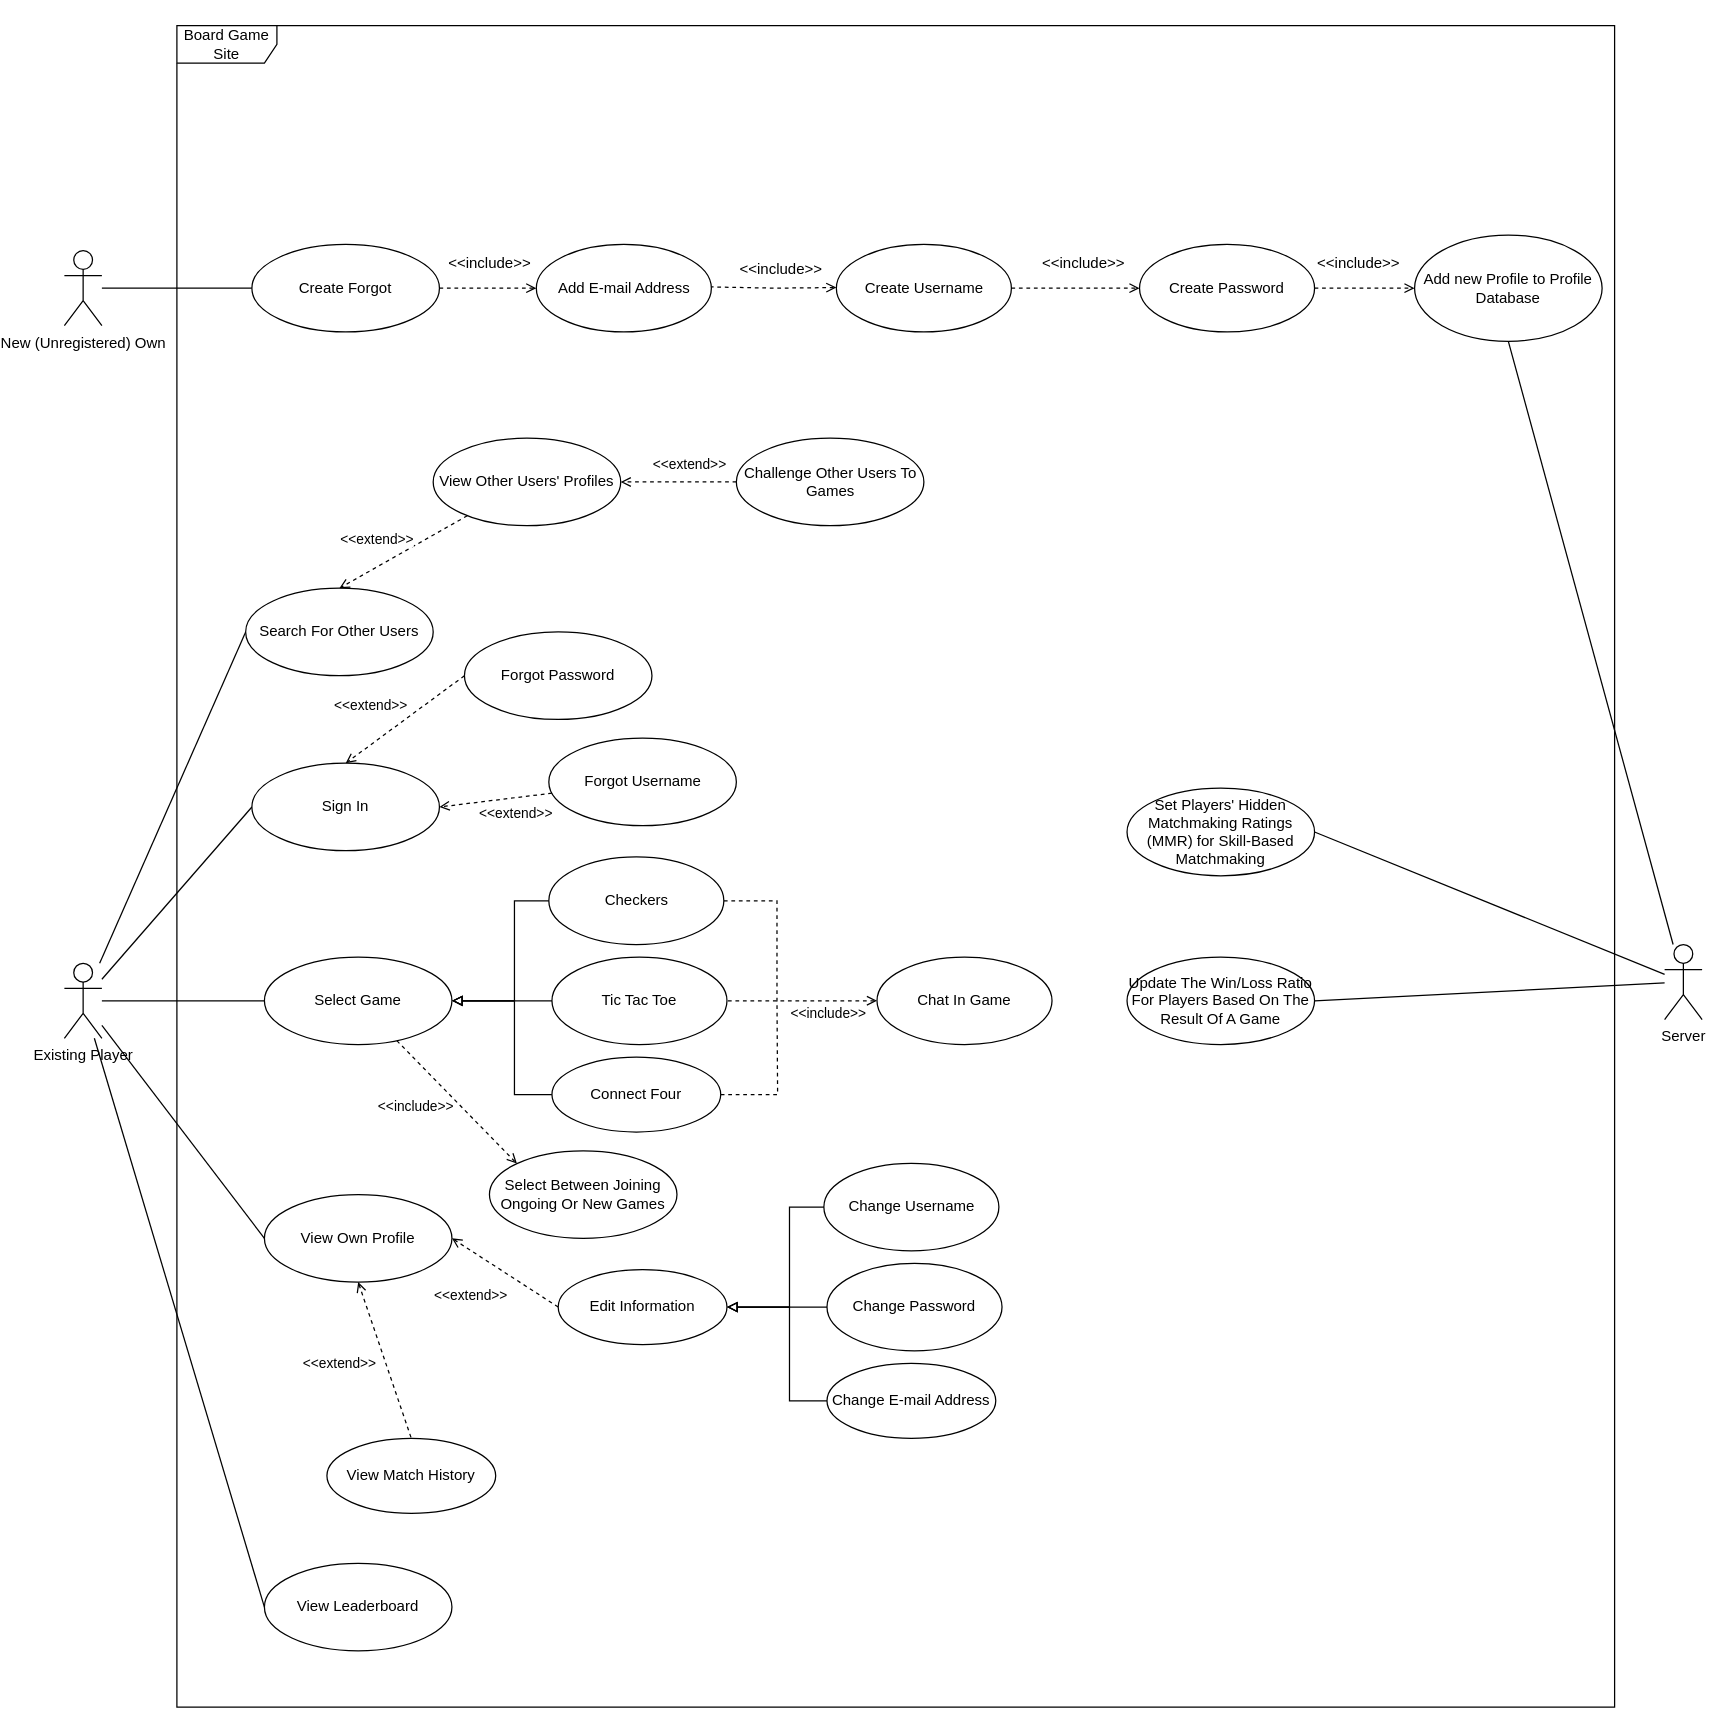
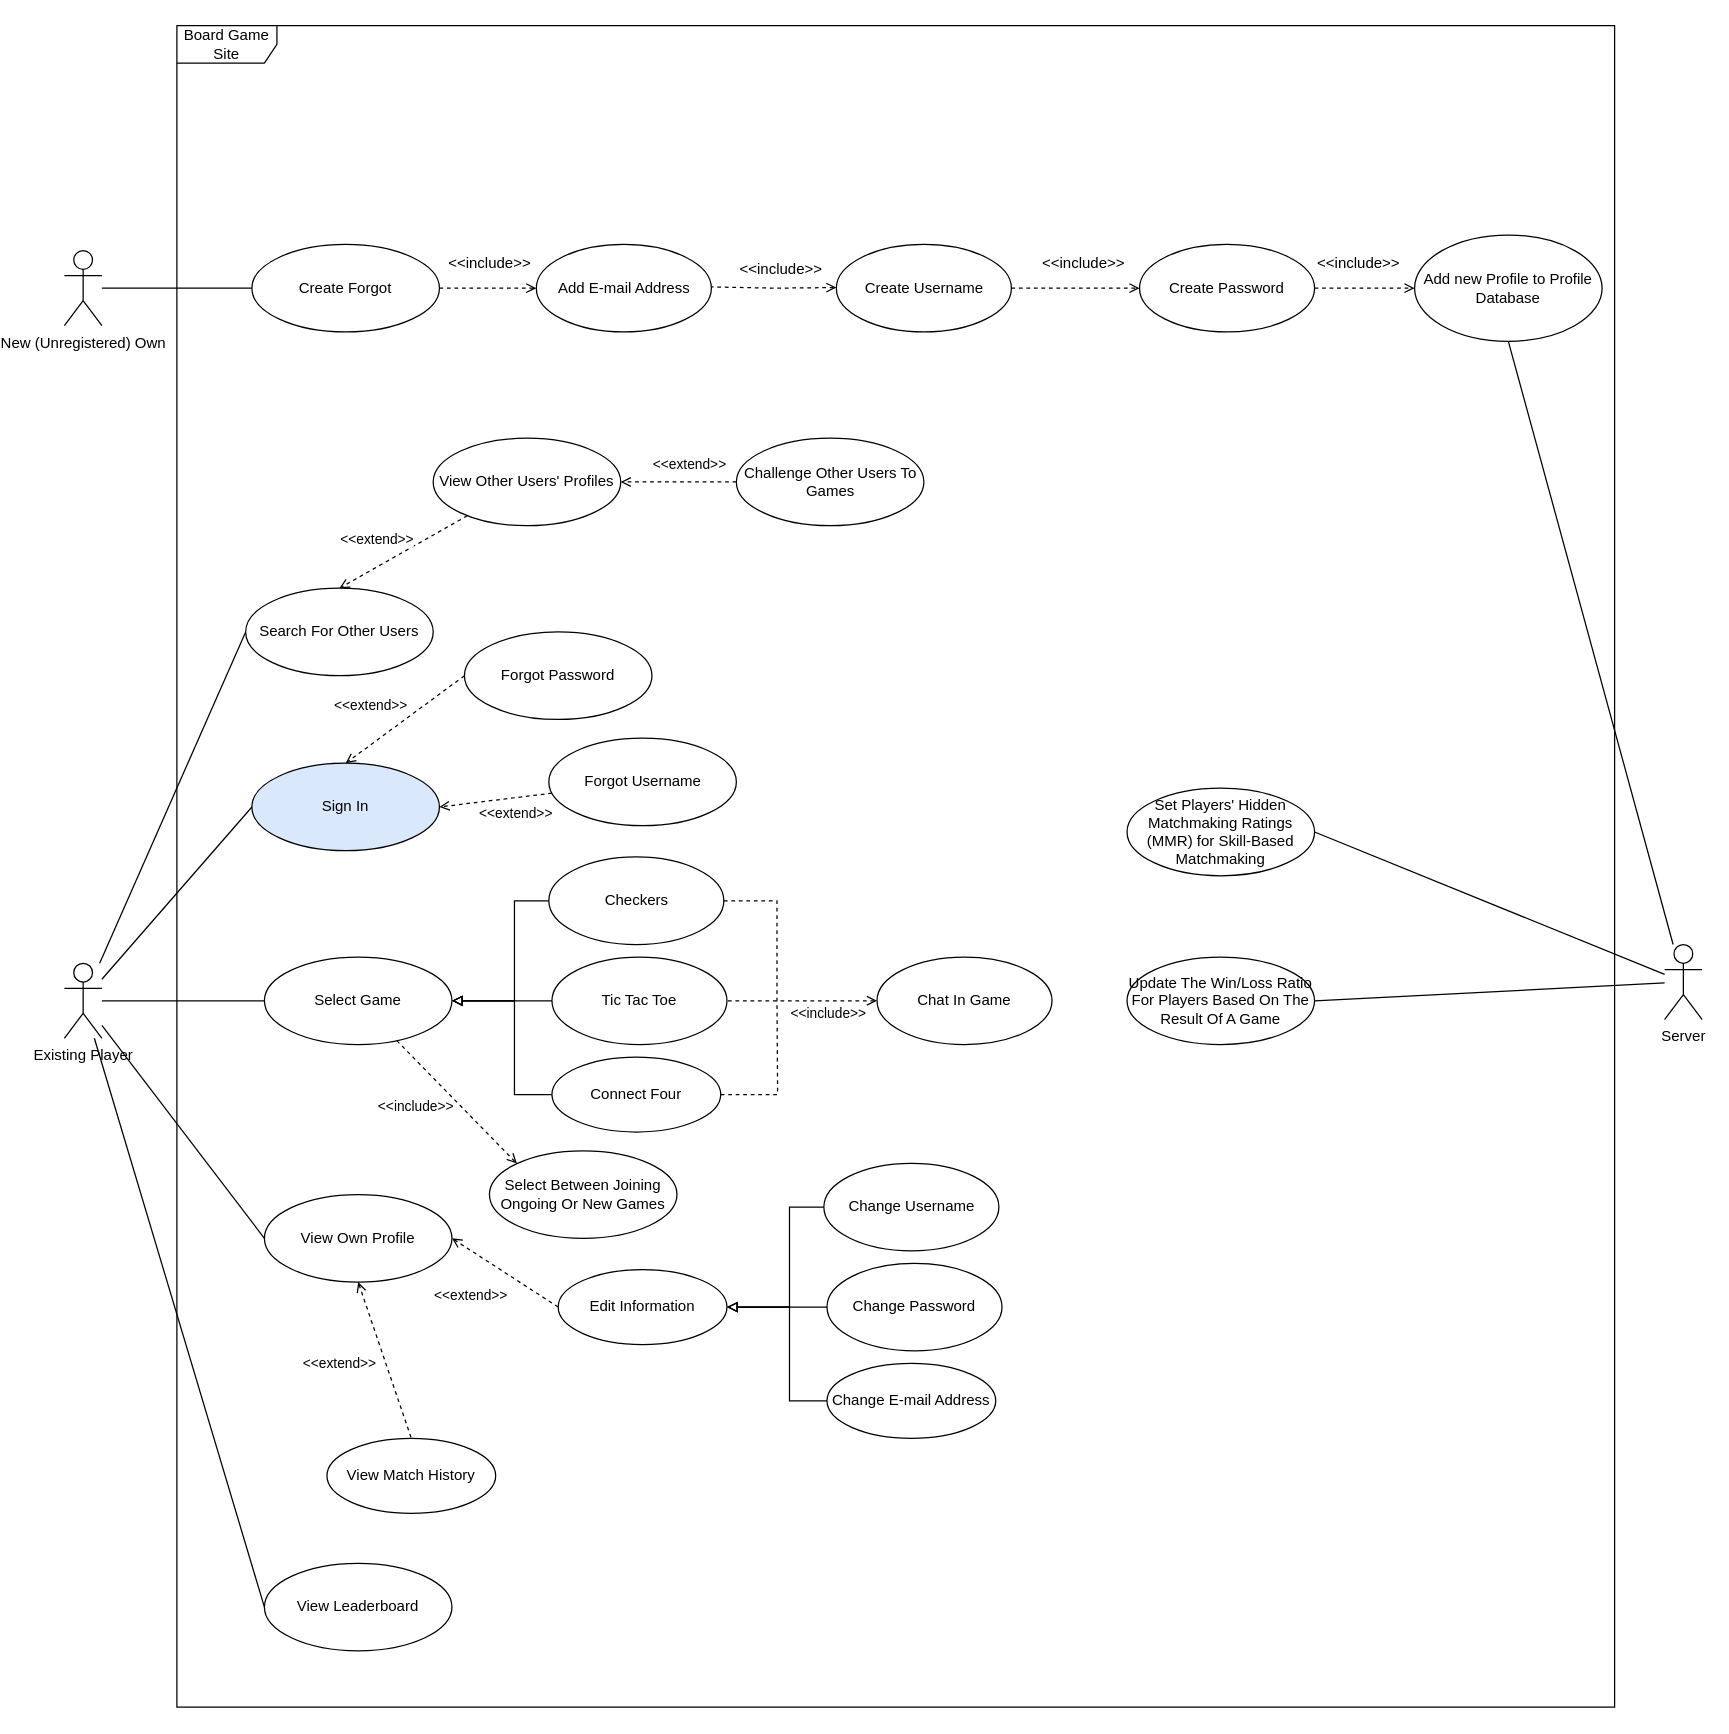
(346, 807) -> (346, 807)
